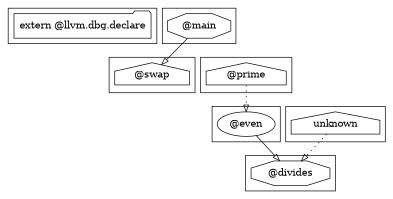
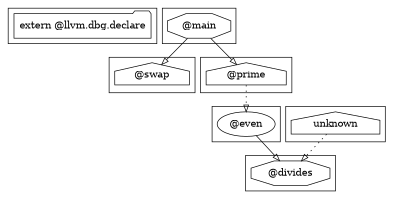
none -> (221, 49)
